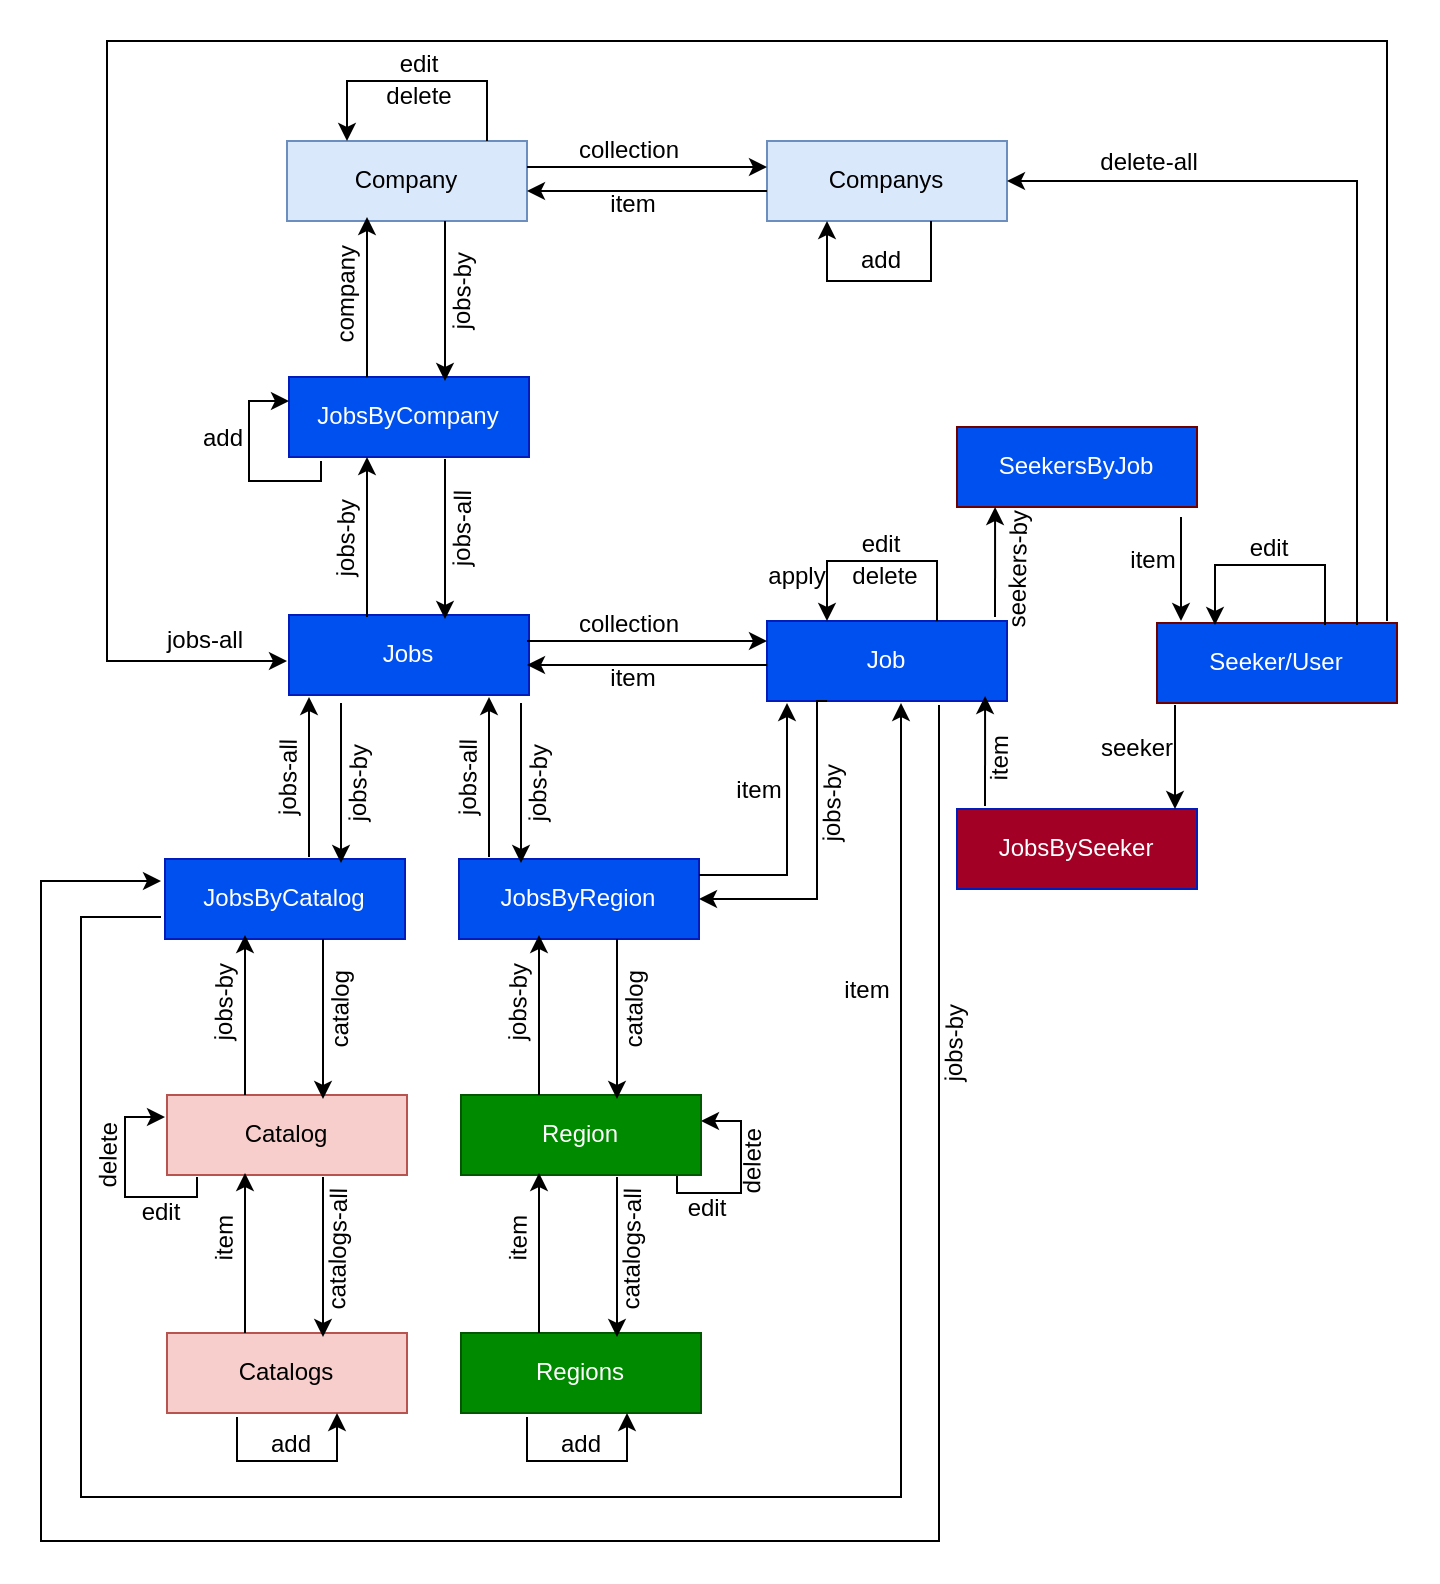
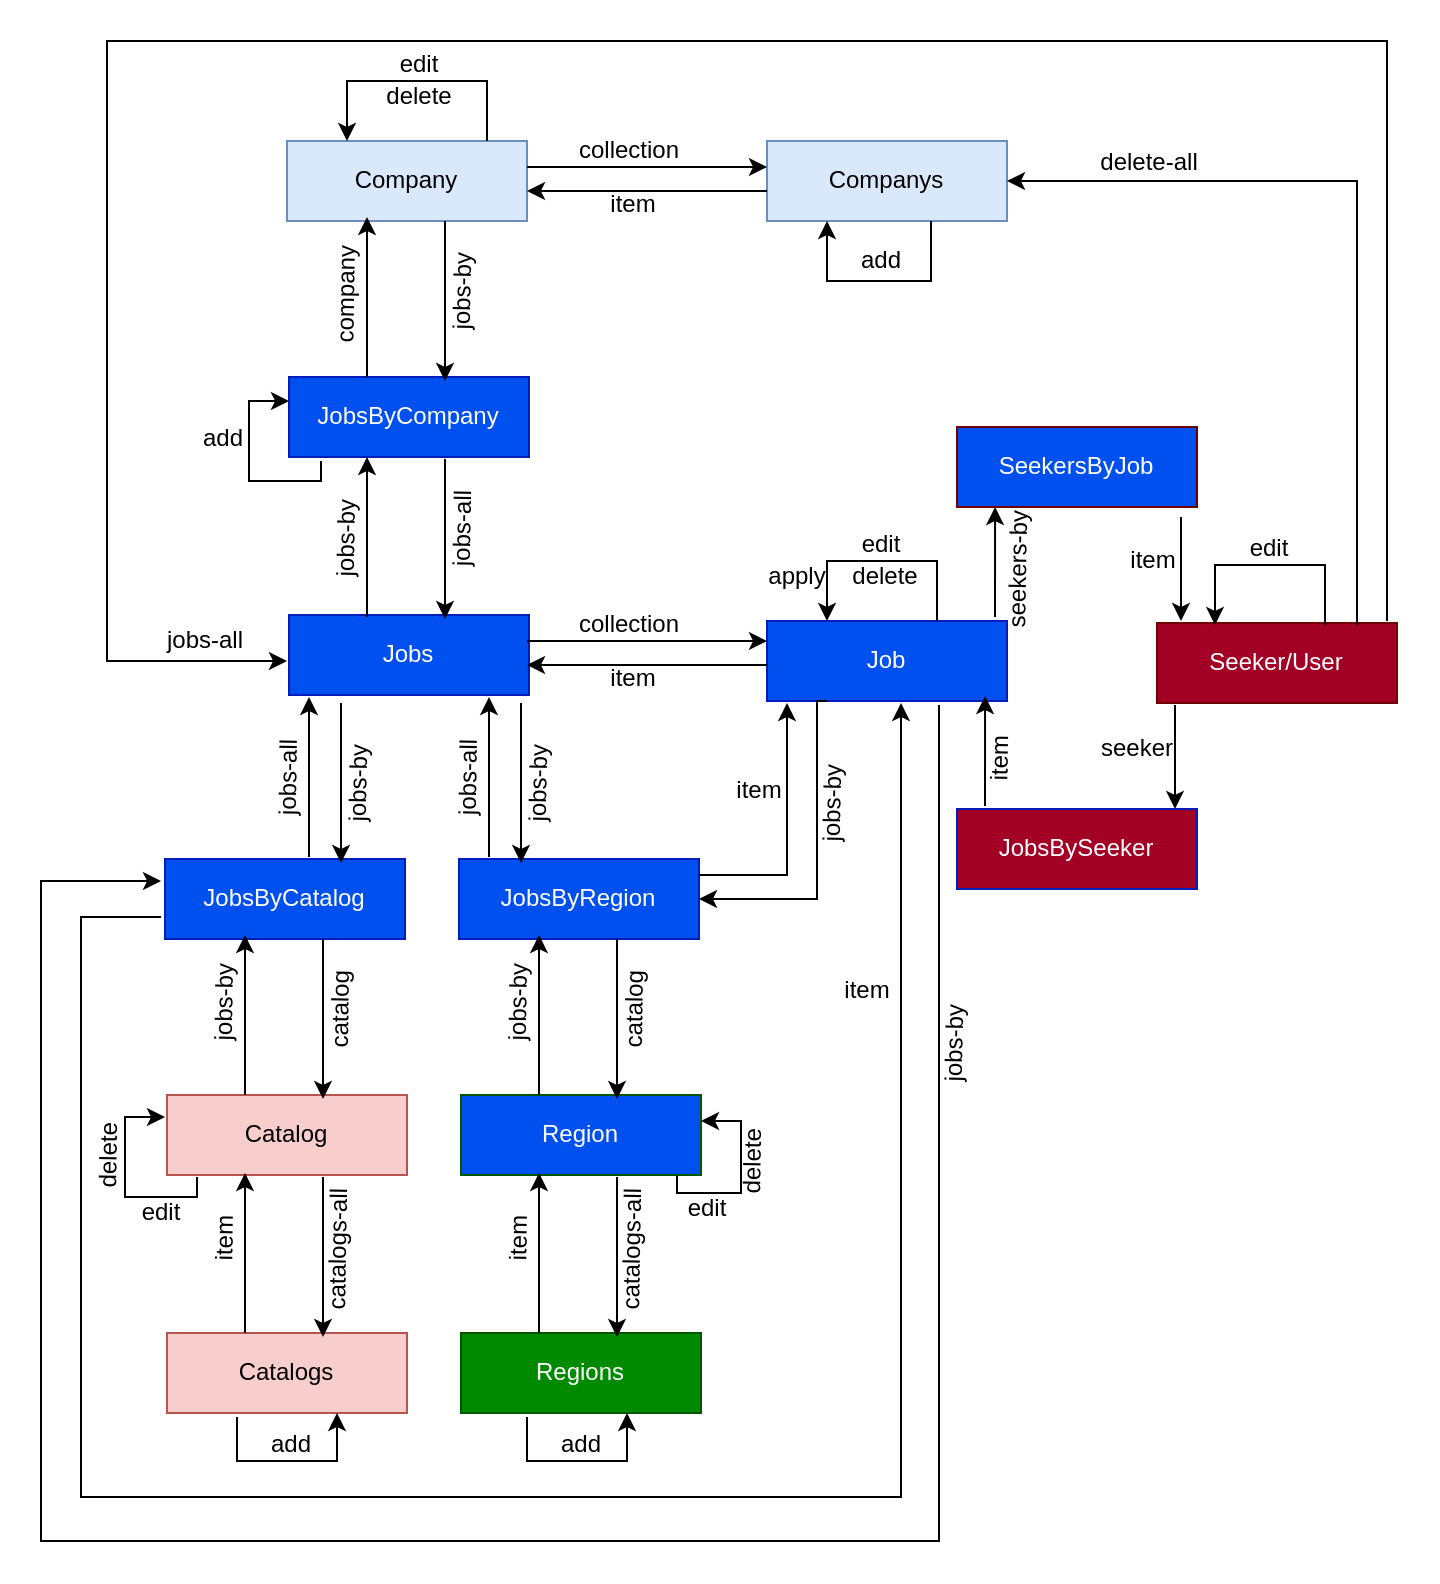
(1277, 663) -> (1277, 663)
(581, 1135) -> (581, 1135)
